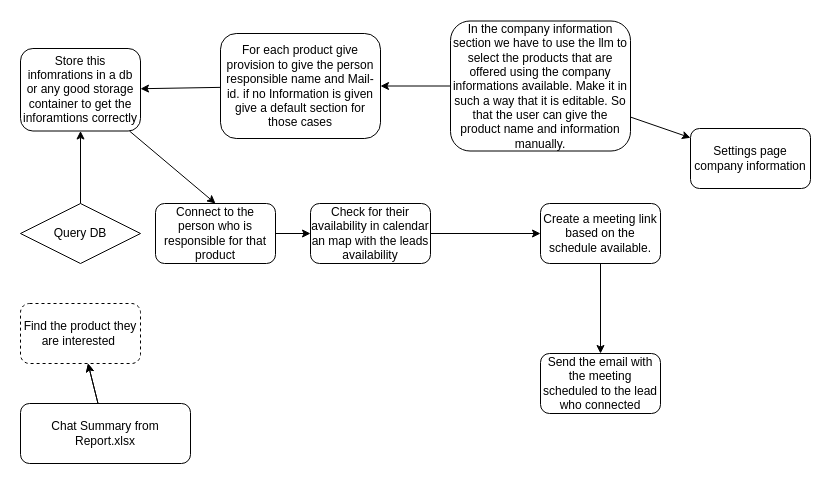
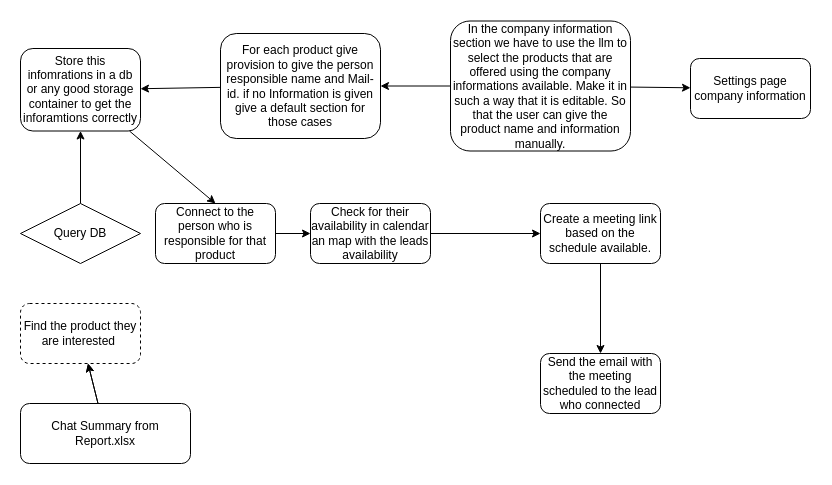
(751, 159) -> (751, 89)
